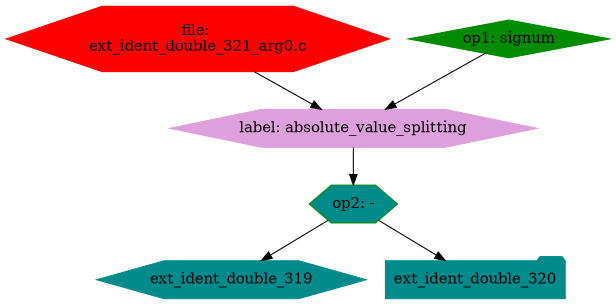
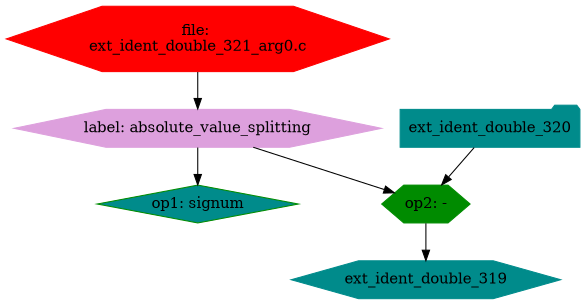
(509, 39) -> (198, 204)
(440, 79) -> (198, 161)
(353, 204) -> (426, 204)
(407, 238) -> (461, 162)
